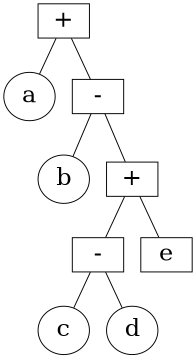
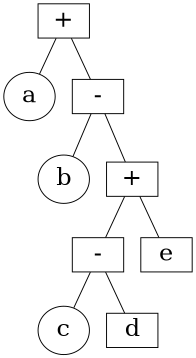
(132, 330) -> (132, 330)
